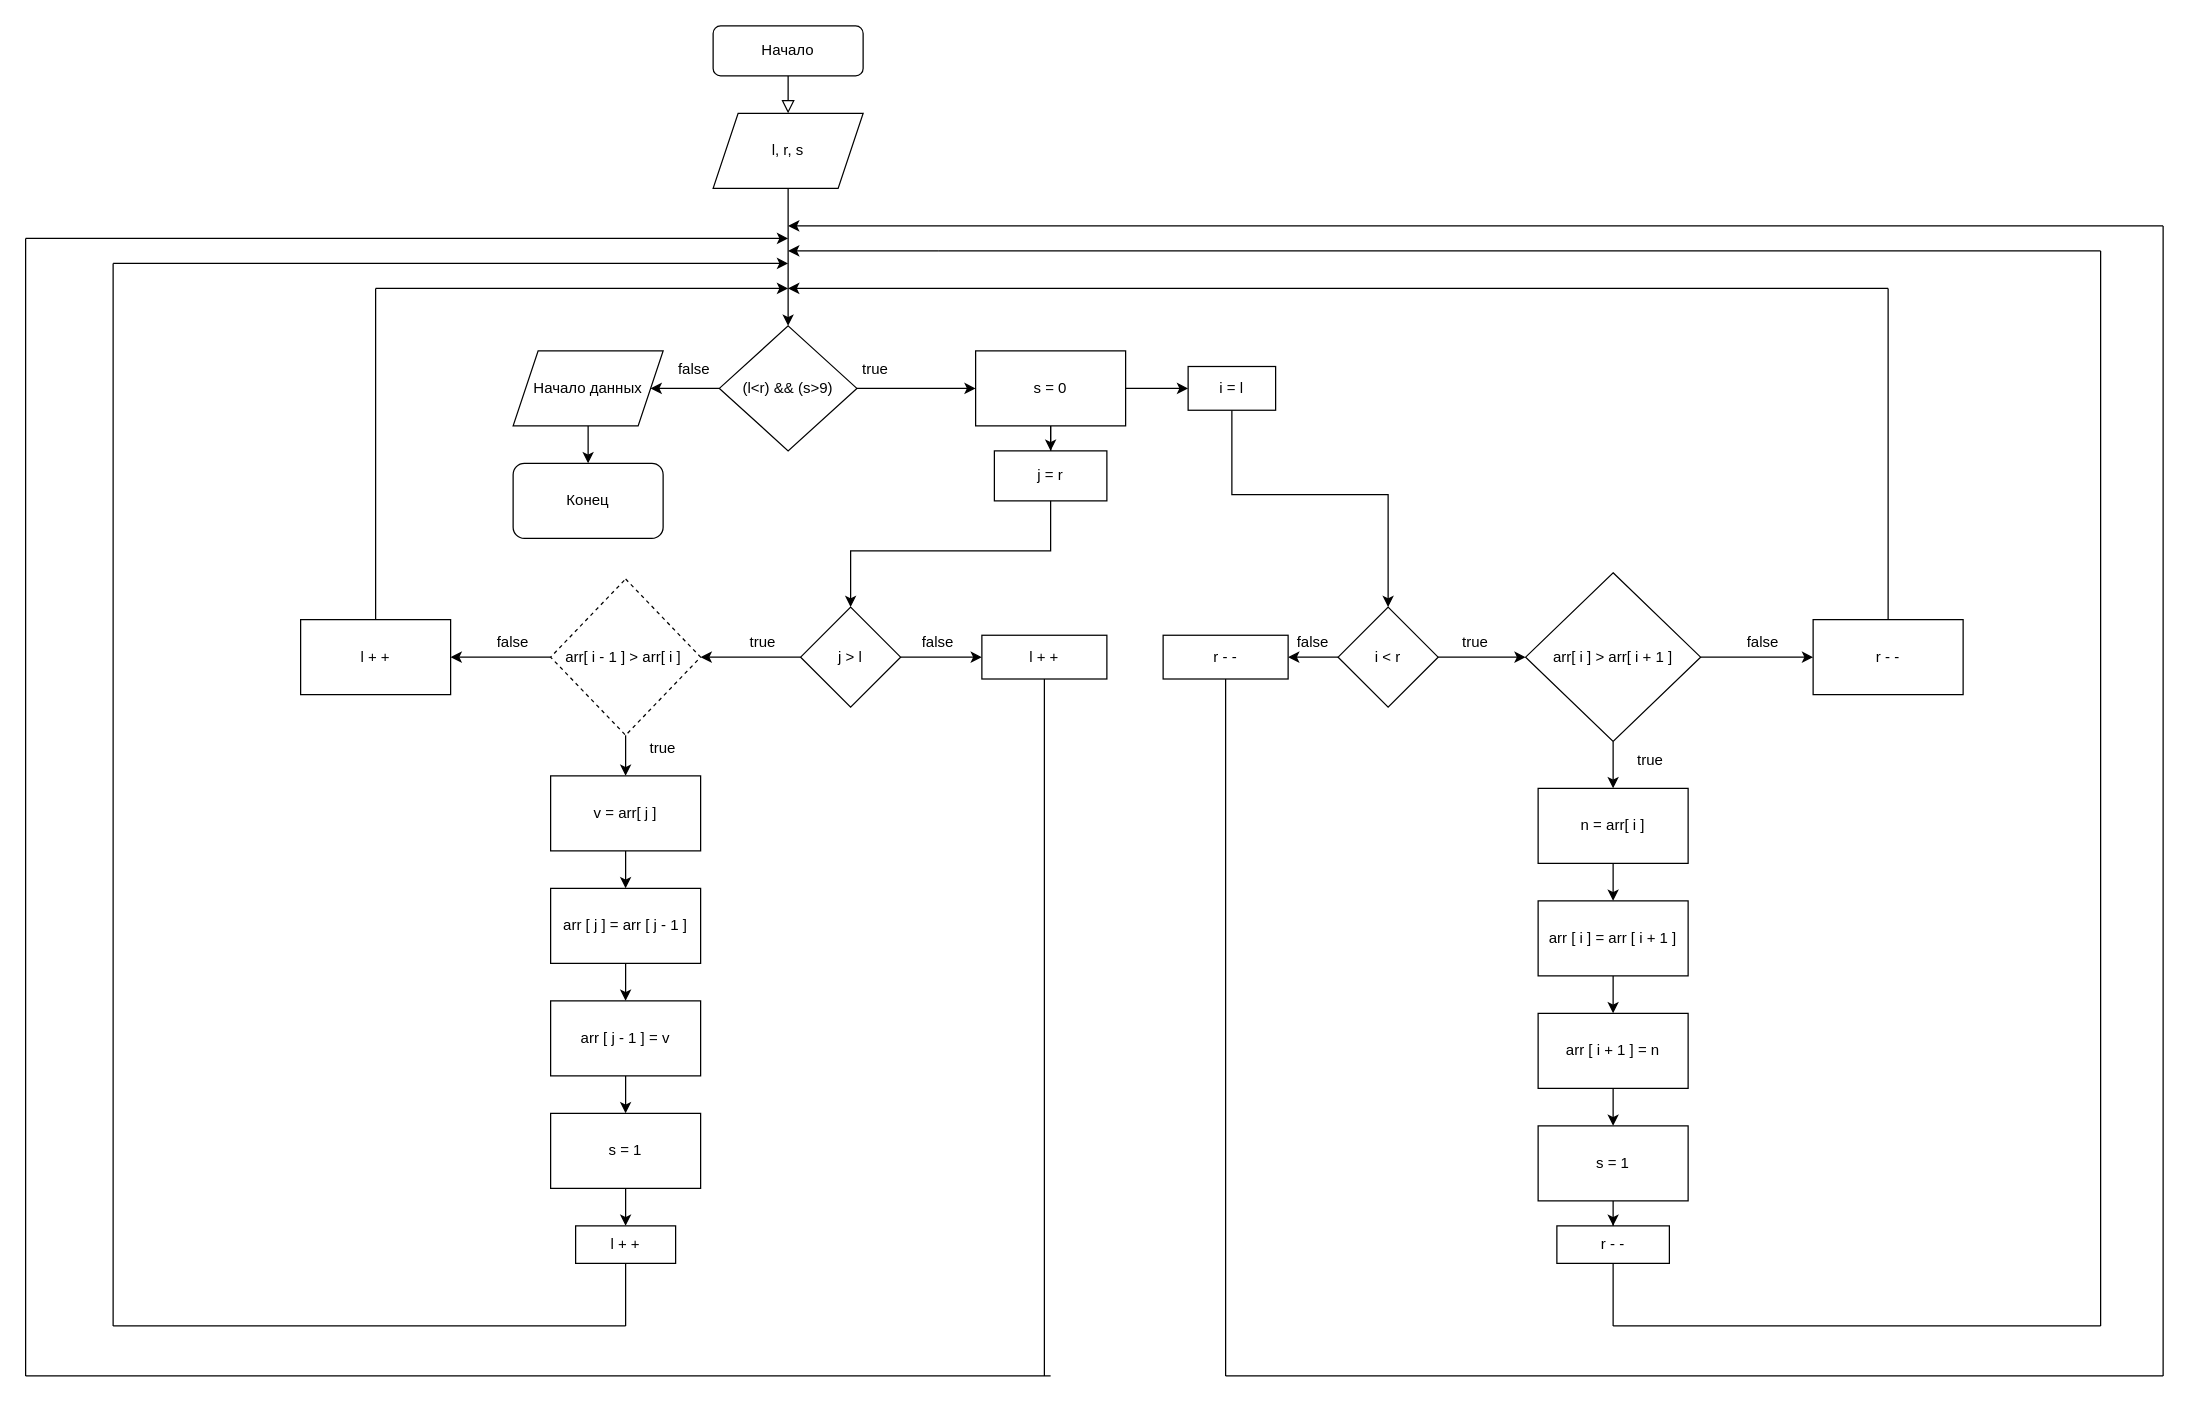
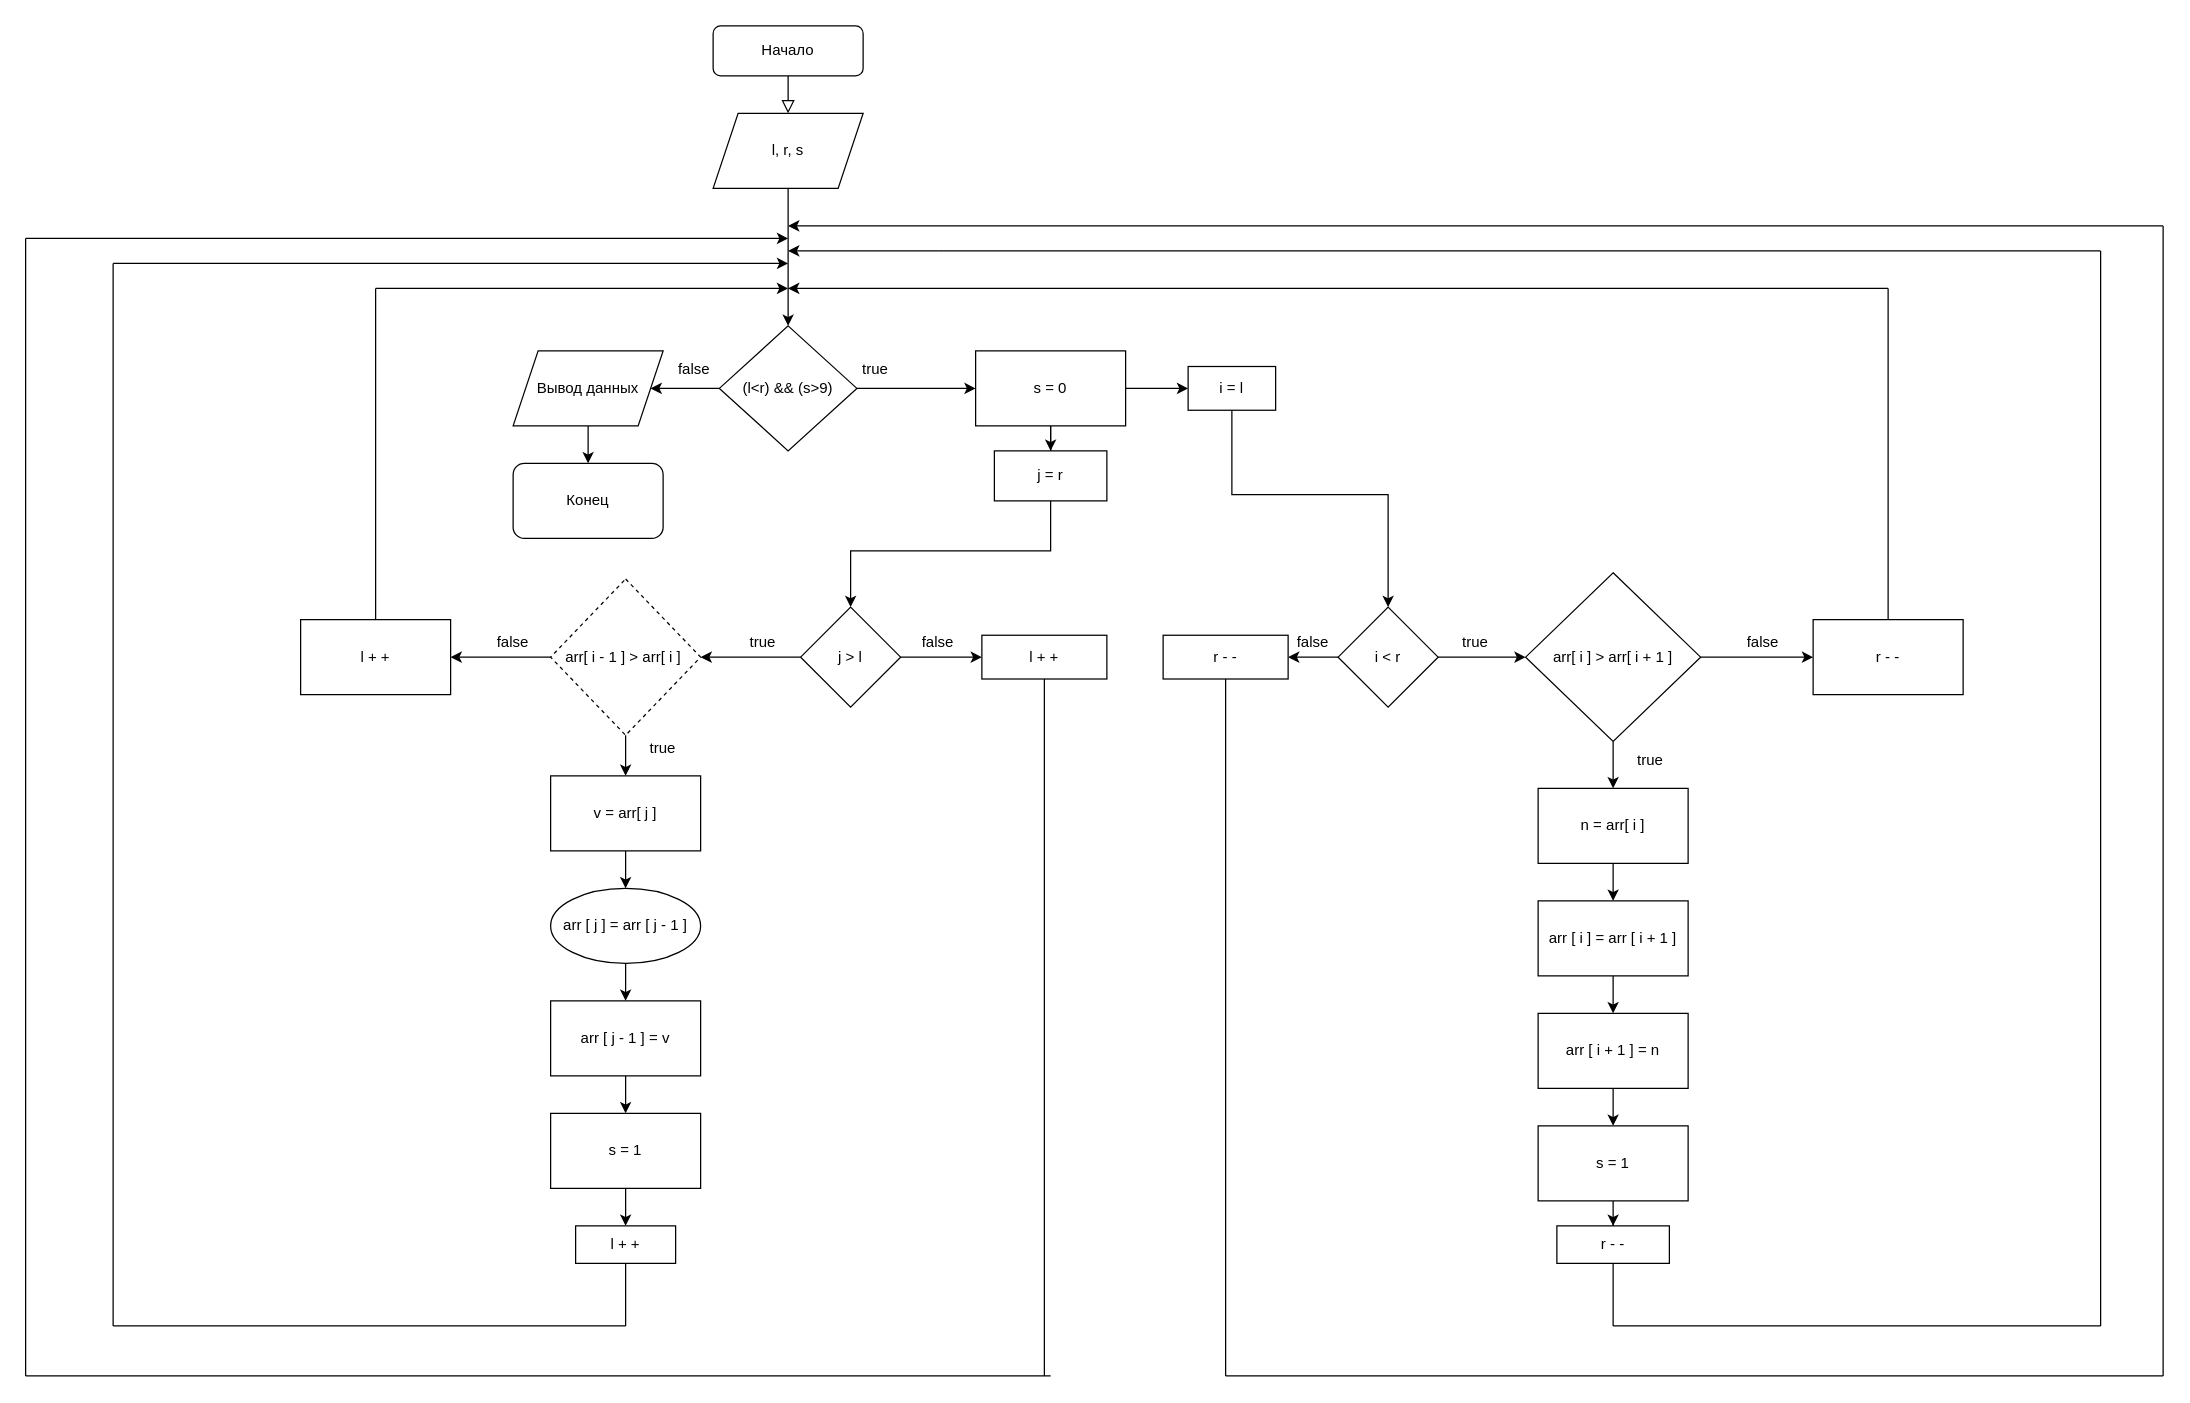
(588, 388) -> (588, 388)
(626, 926) -> (626, 926)
